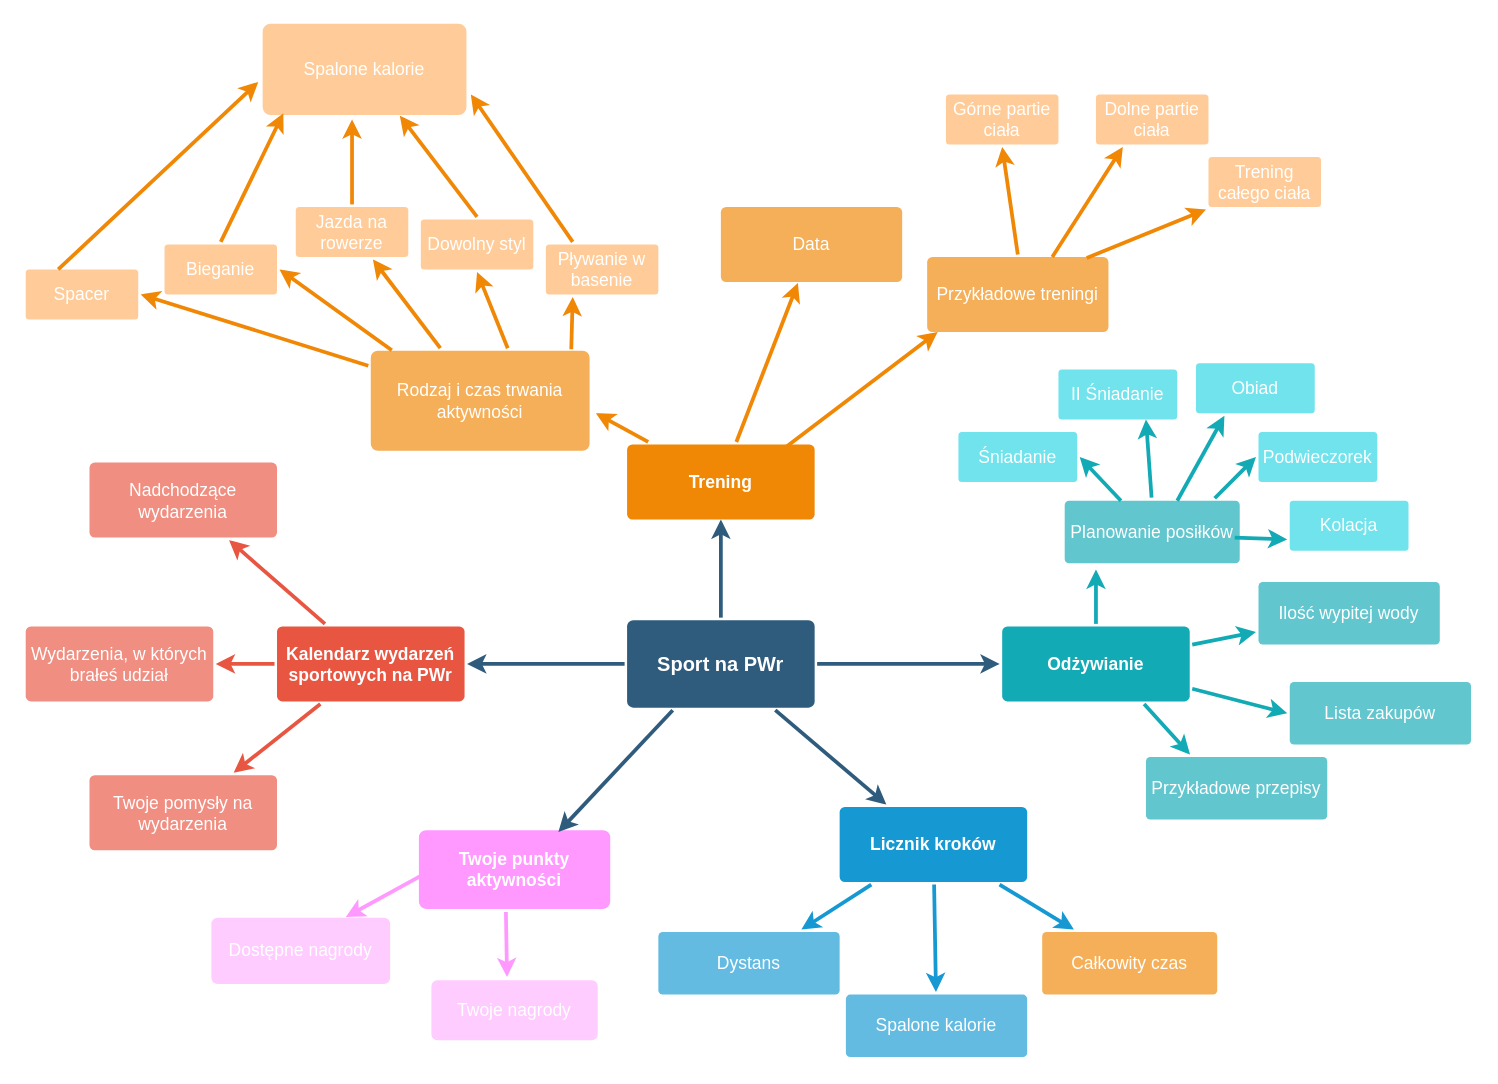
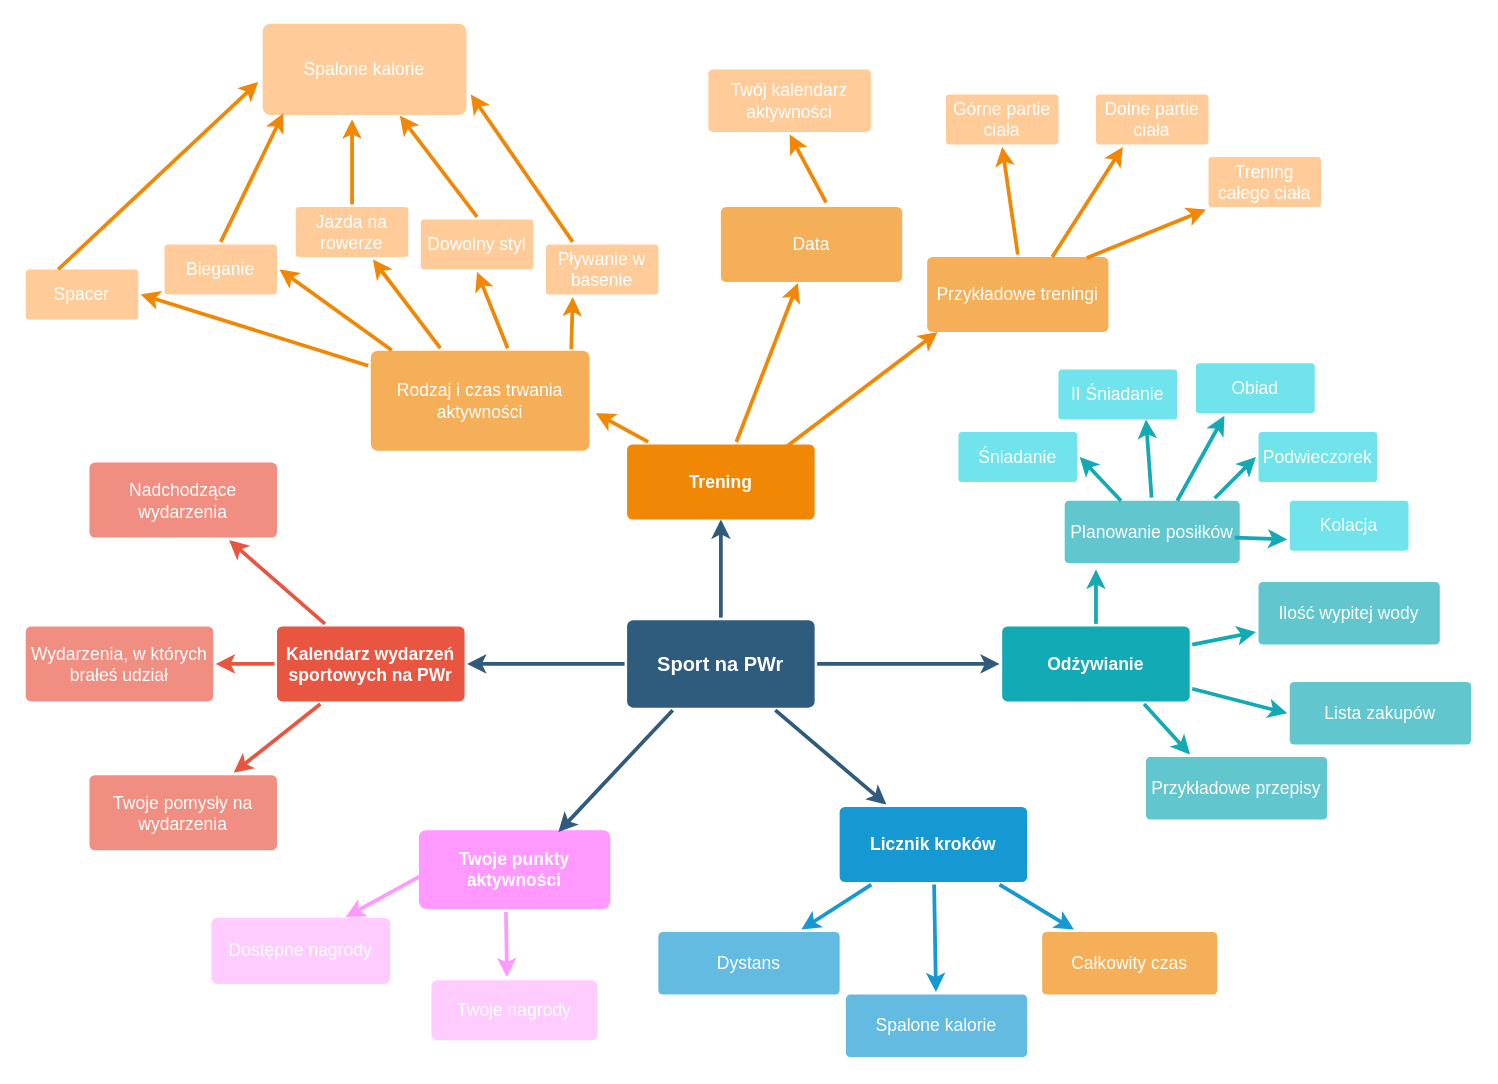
none -> (789, 101)
none -> (811, 174)
